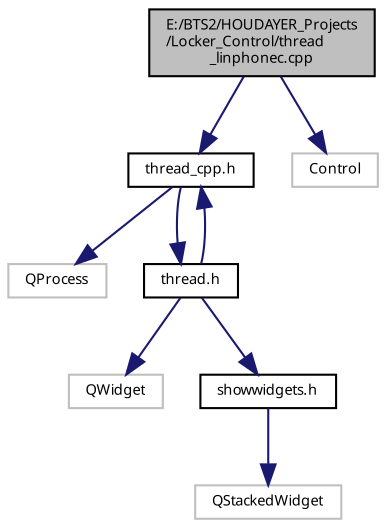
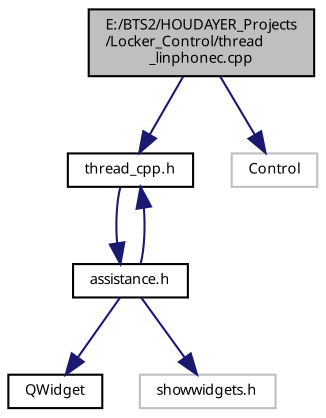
(57, 281) -> none
(191, 281) -> (130, 281)
(116, 391) -> (55, 391)
(268, 391) -> (208, 391)
(268, 502) -> none
